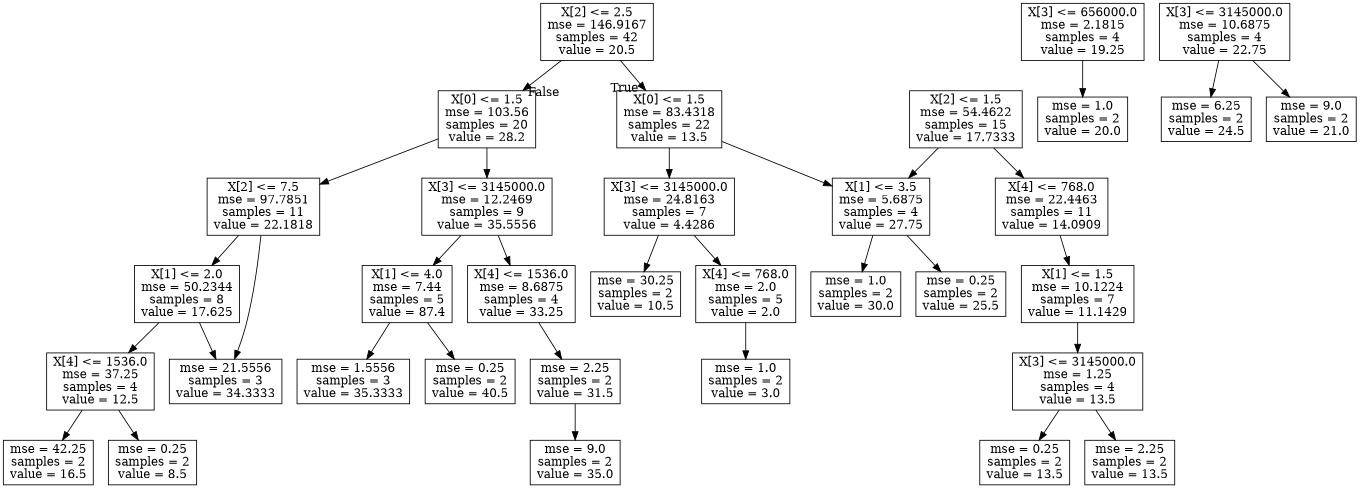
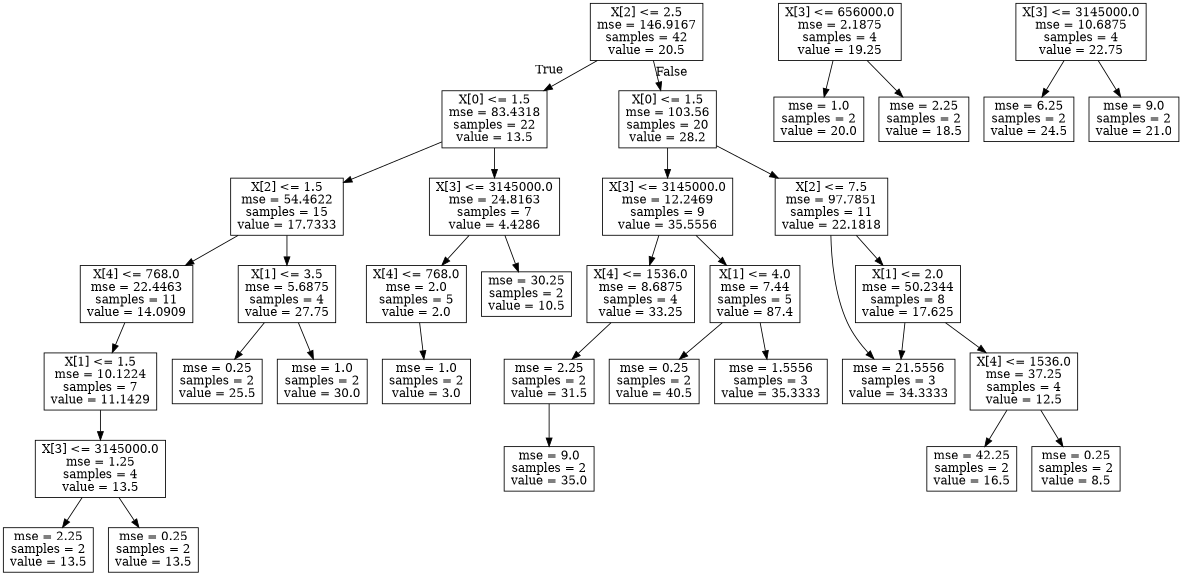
(1083, 32) -> (840, 32)
none -> (924, 119)
(773, 162) -> (397, 161)
